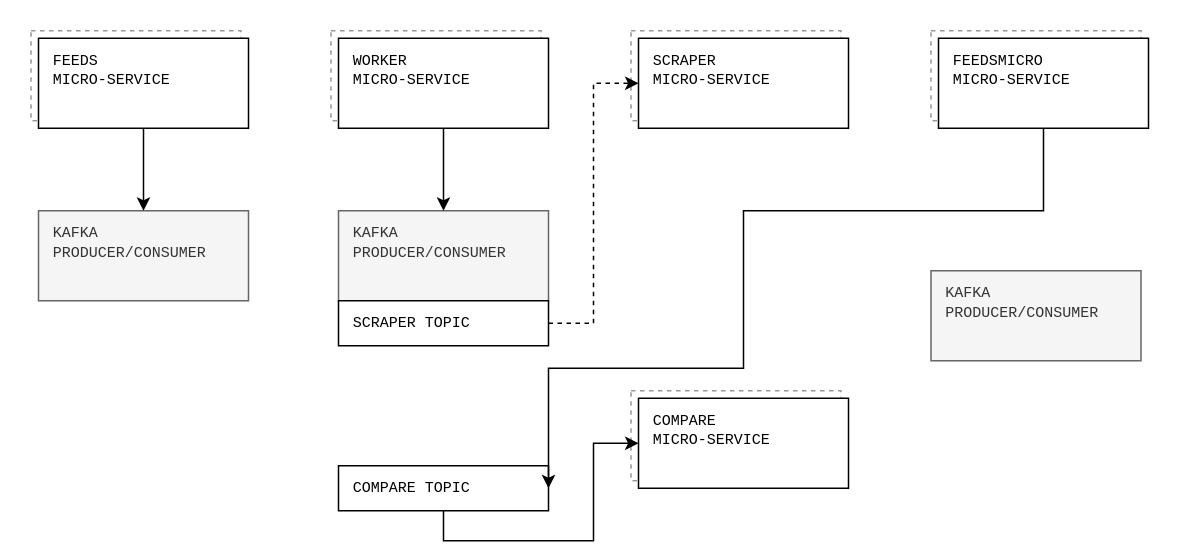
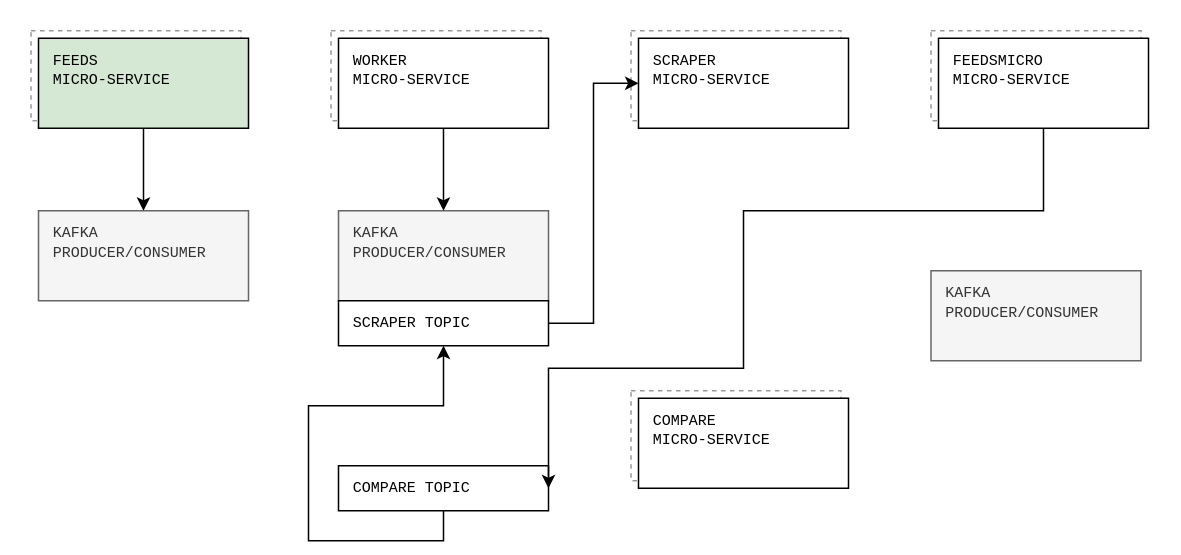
(143, 83) -> (143, 83)
(593, 209) -> (593, 209)
(582, 541) -> (308, 450)
